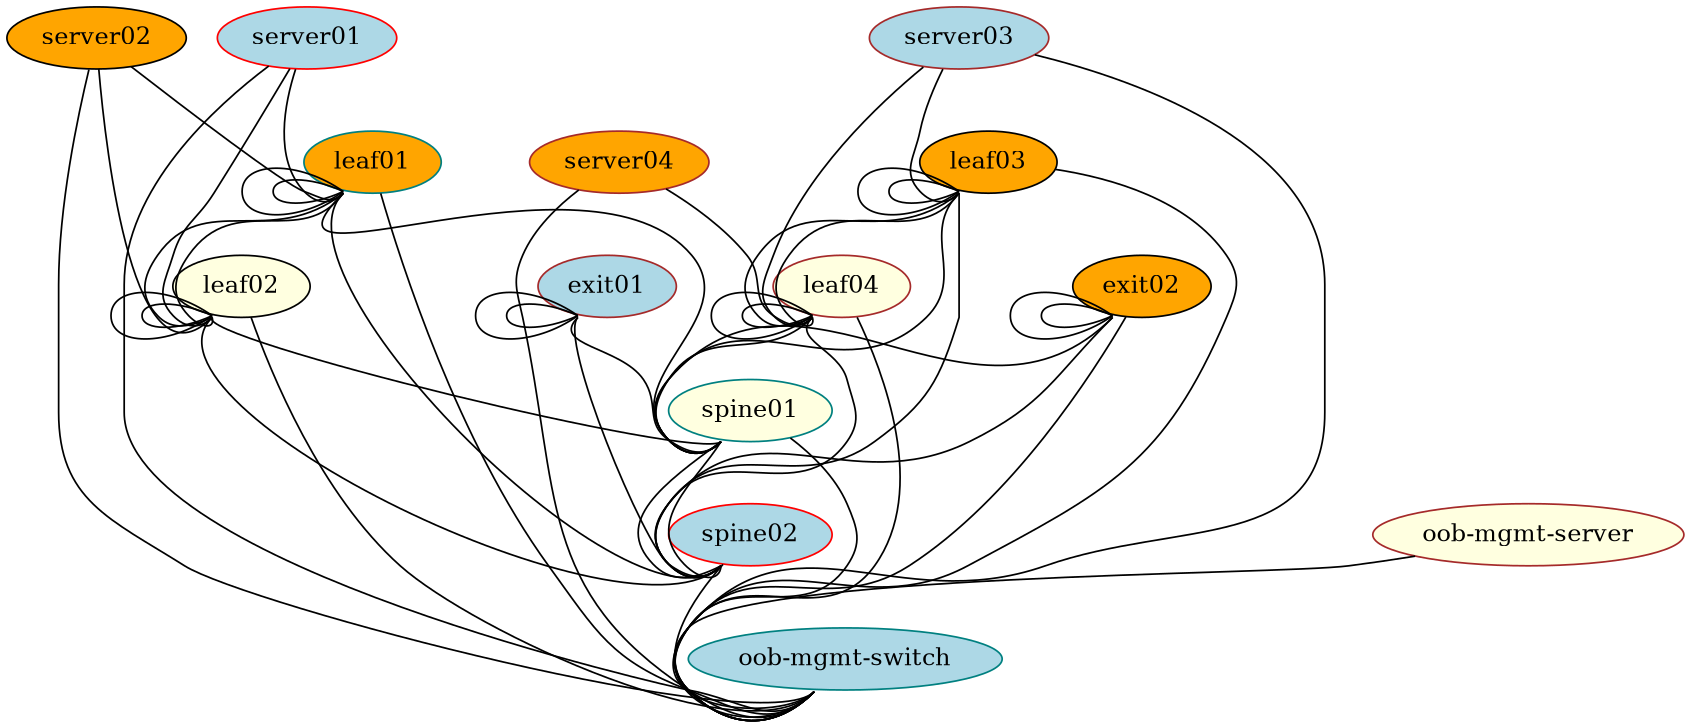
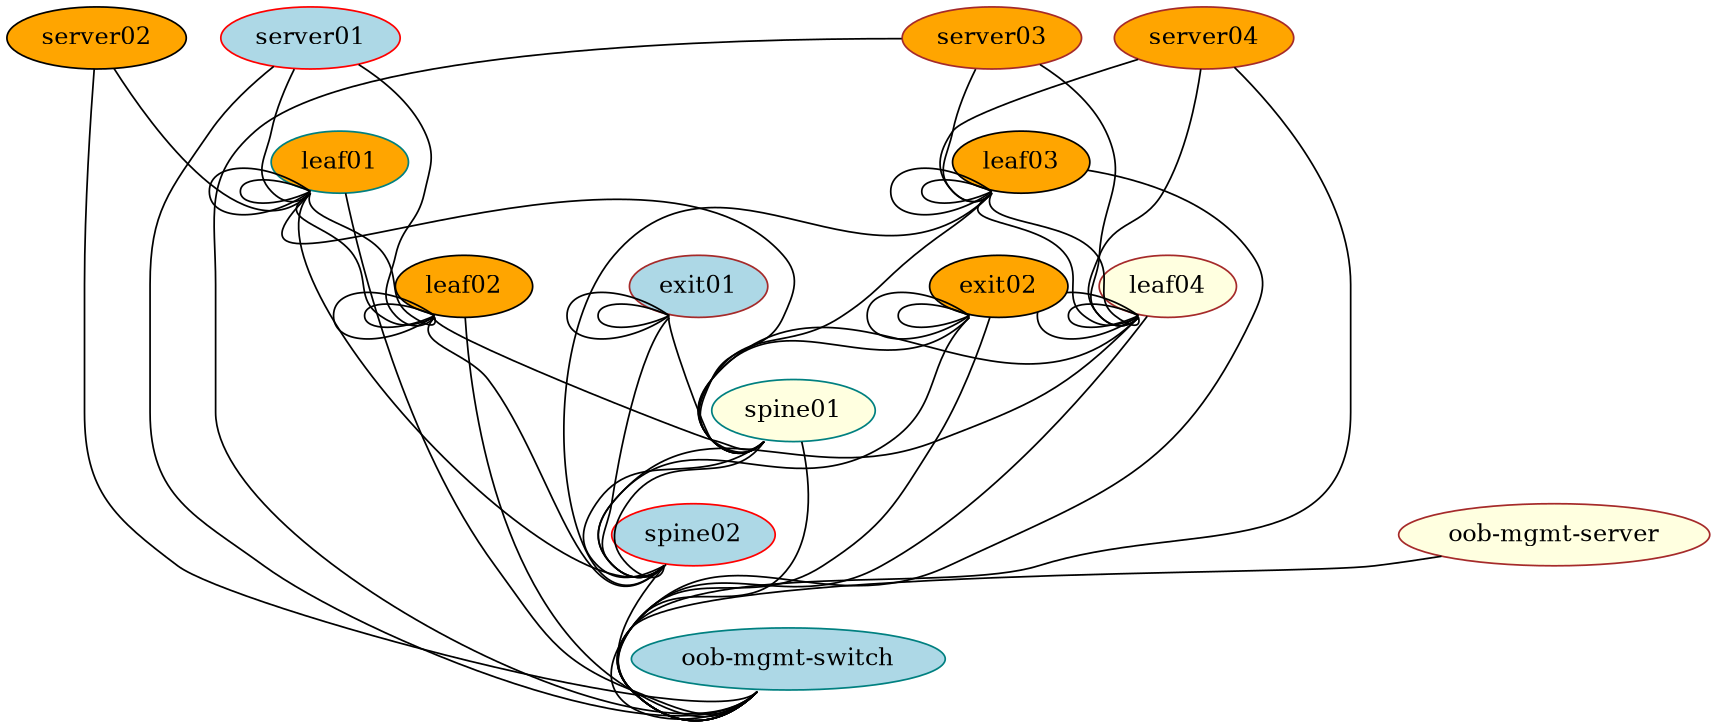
(959, 38) -> (992, 38)
none -> (991, 110)
(122, 228) -> none
(242, 286) -> (464, 286)
